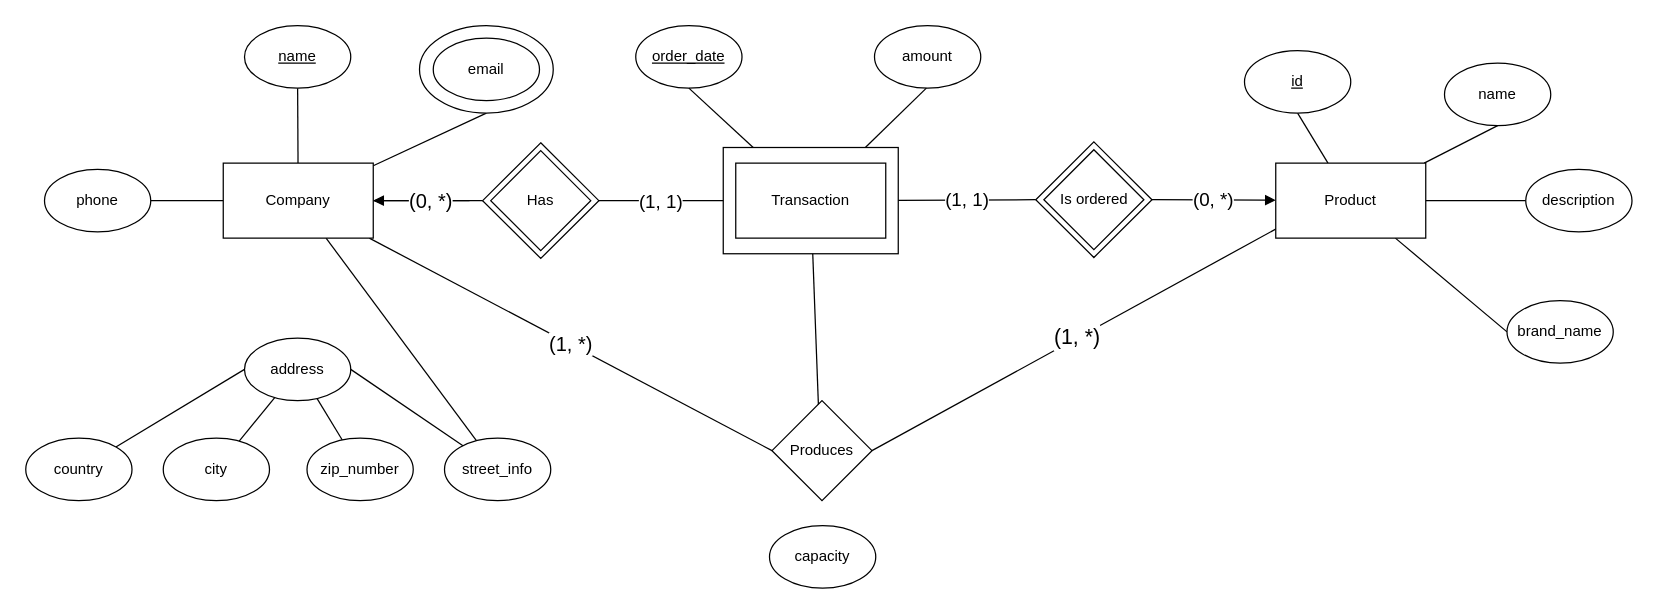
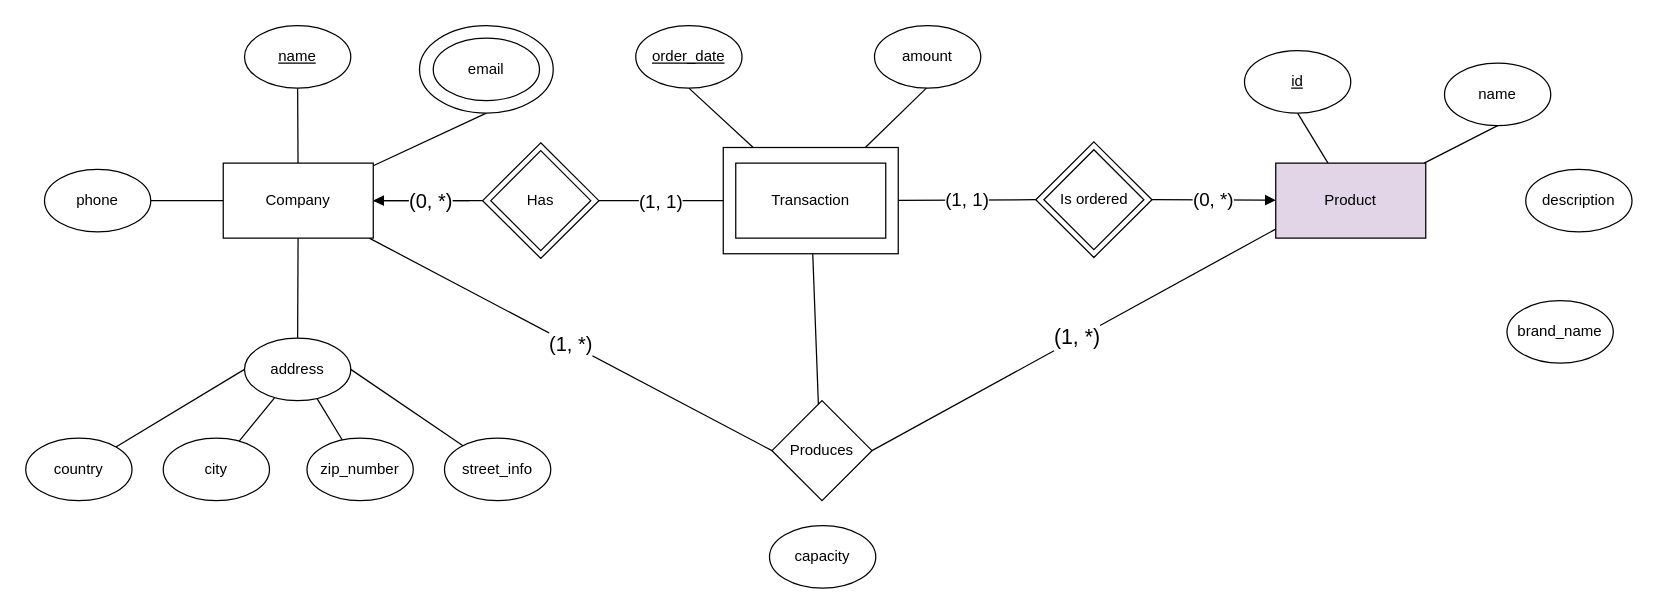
(1351, 201) -> (1351, 201)
(1476, 201) -> none
(1451, 285) -> none
(401, 339) -> (298, 288)
